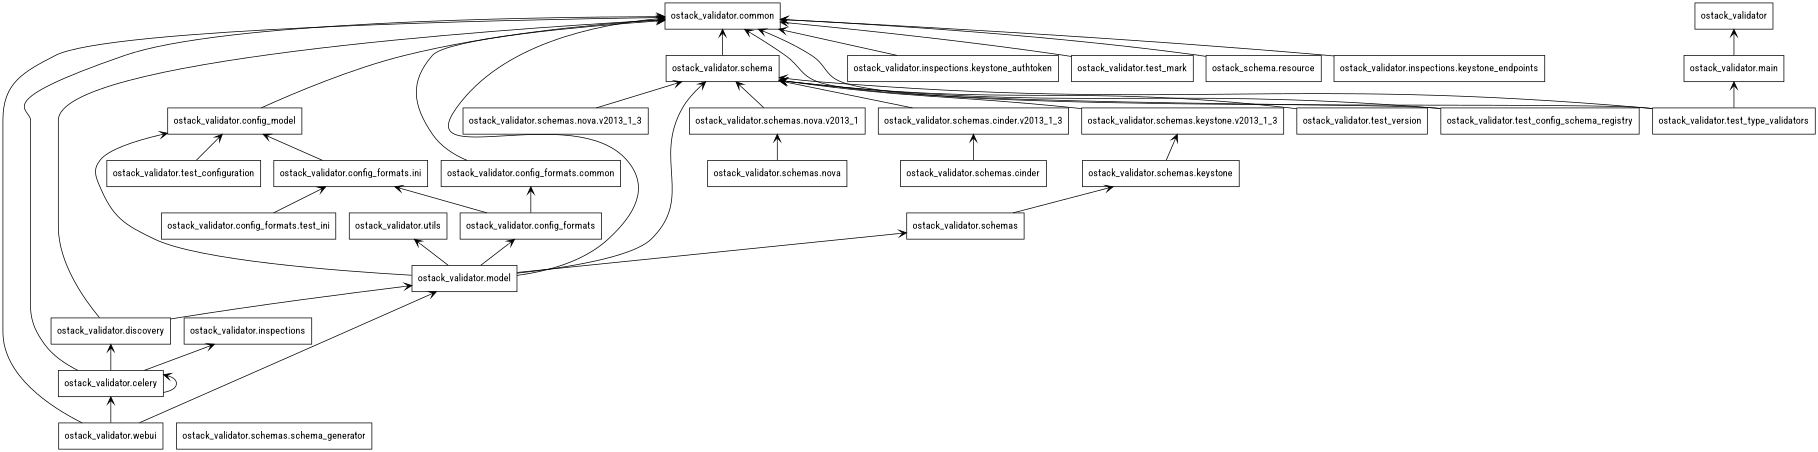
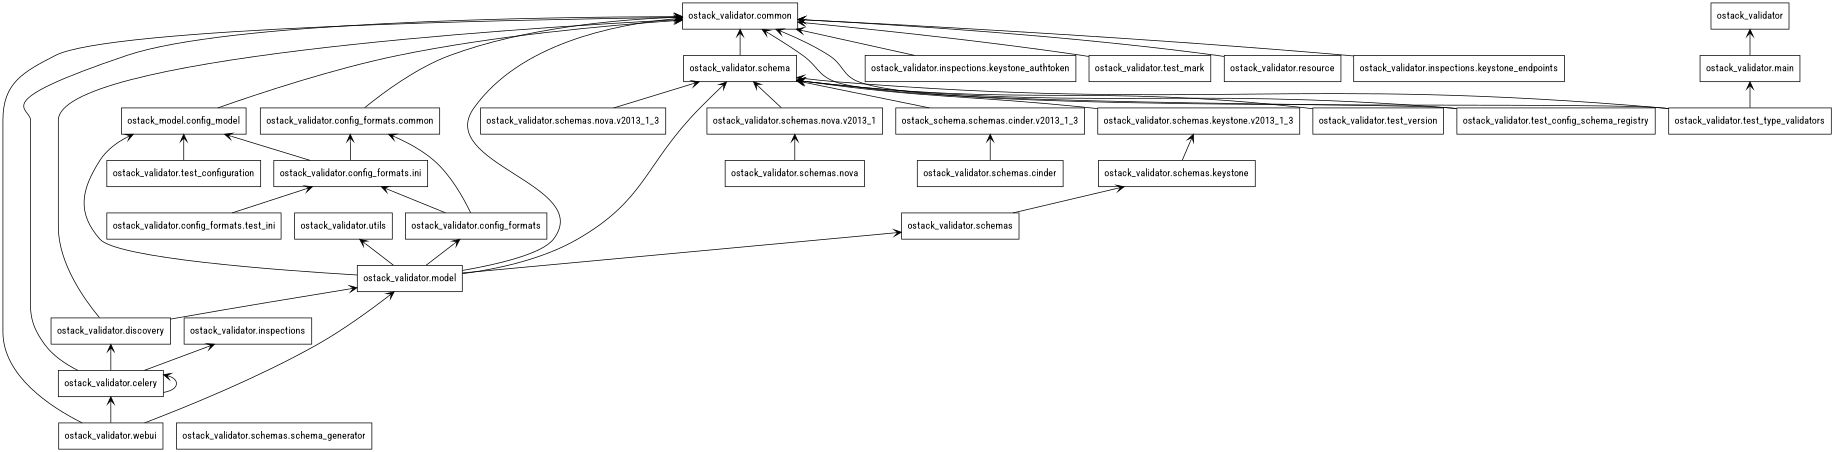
(1264, 69) -> (1283, 69)
(235, 121) -> (184, 121)
(973, 121) -> (990, 121)
none -> (350, 151)
